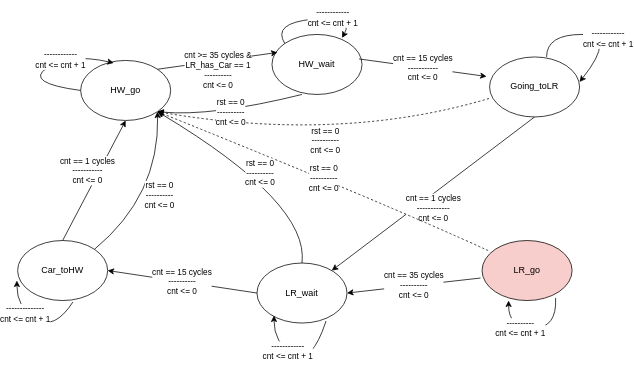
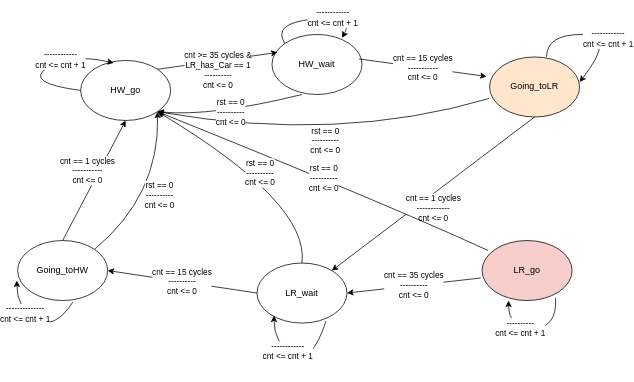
(534, 87) -> (534, 87)
(369, 122) -> (369, 122)
(413, 217) -> (413, 217)
(63, 270) -> (63, 270)
